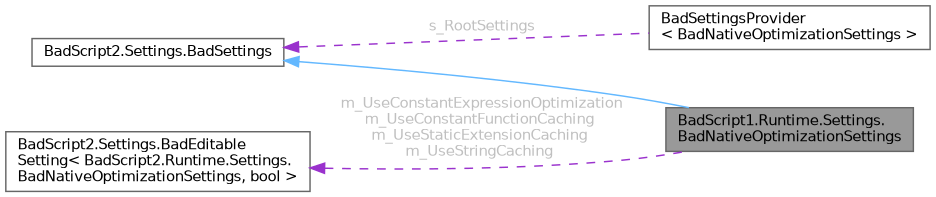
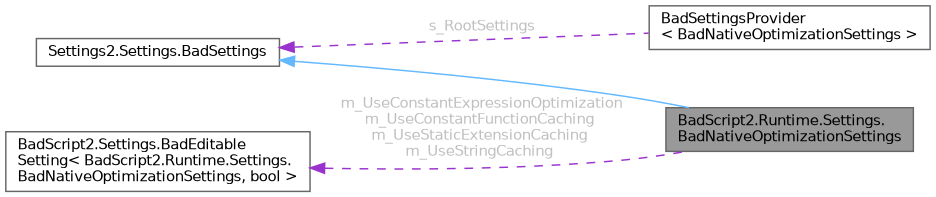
(158, 52) -> (158, 52)
(790, 130) -> (790, 130)
